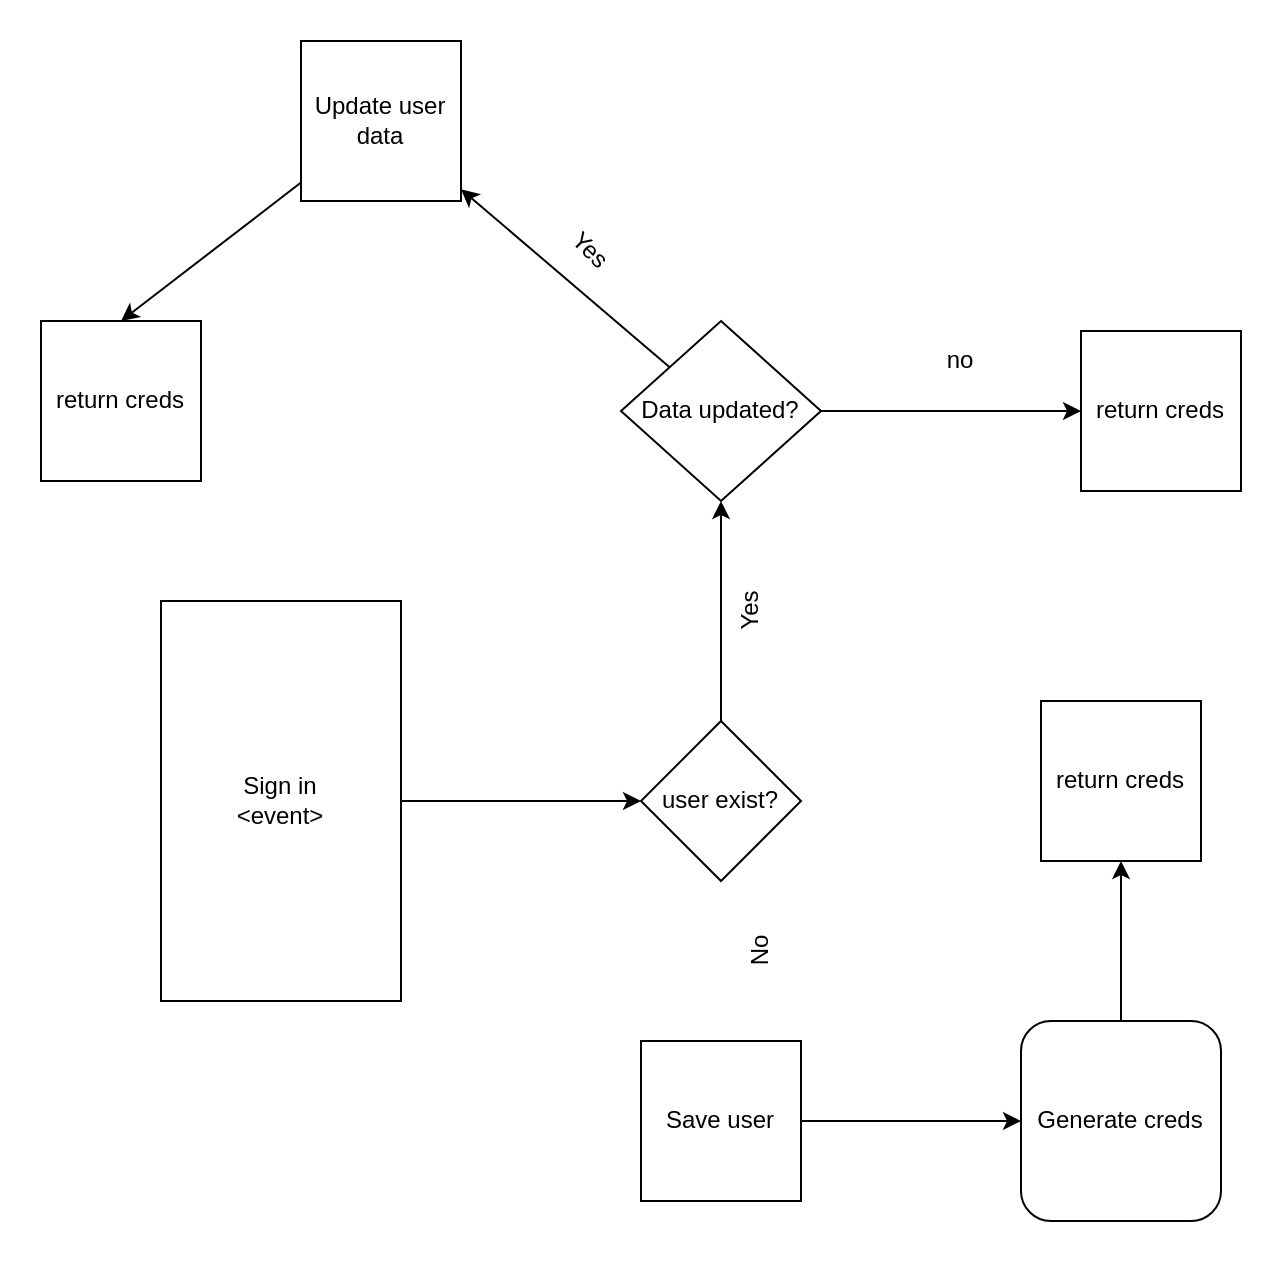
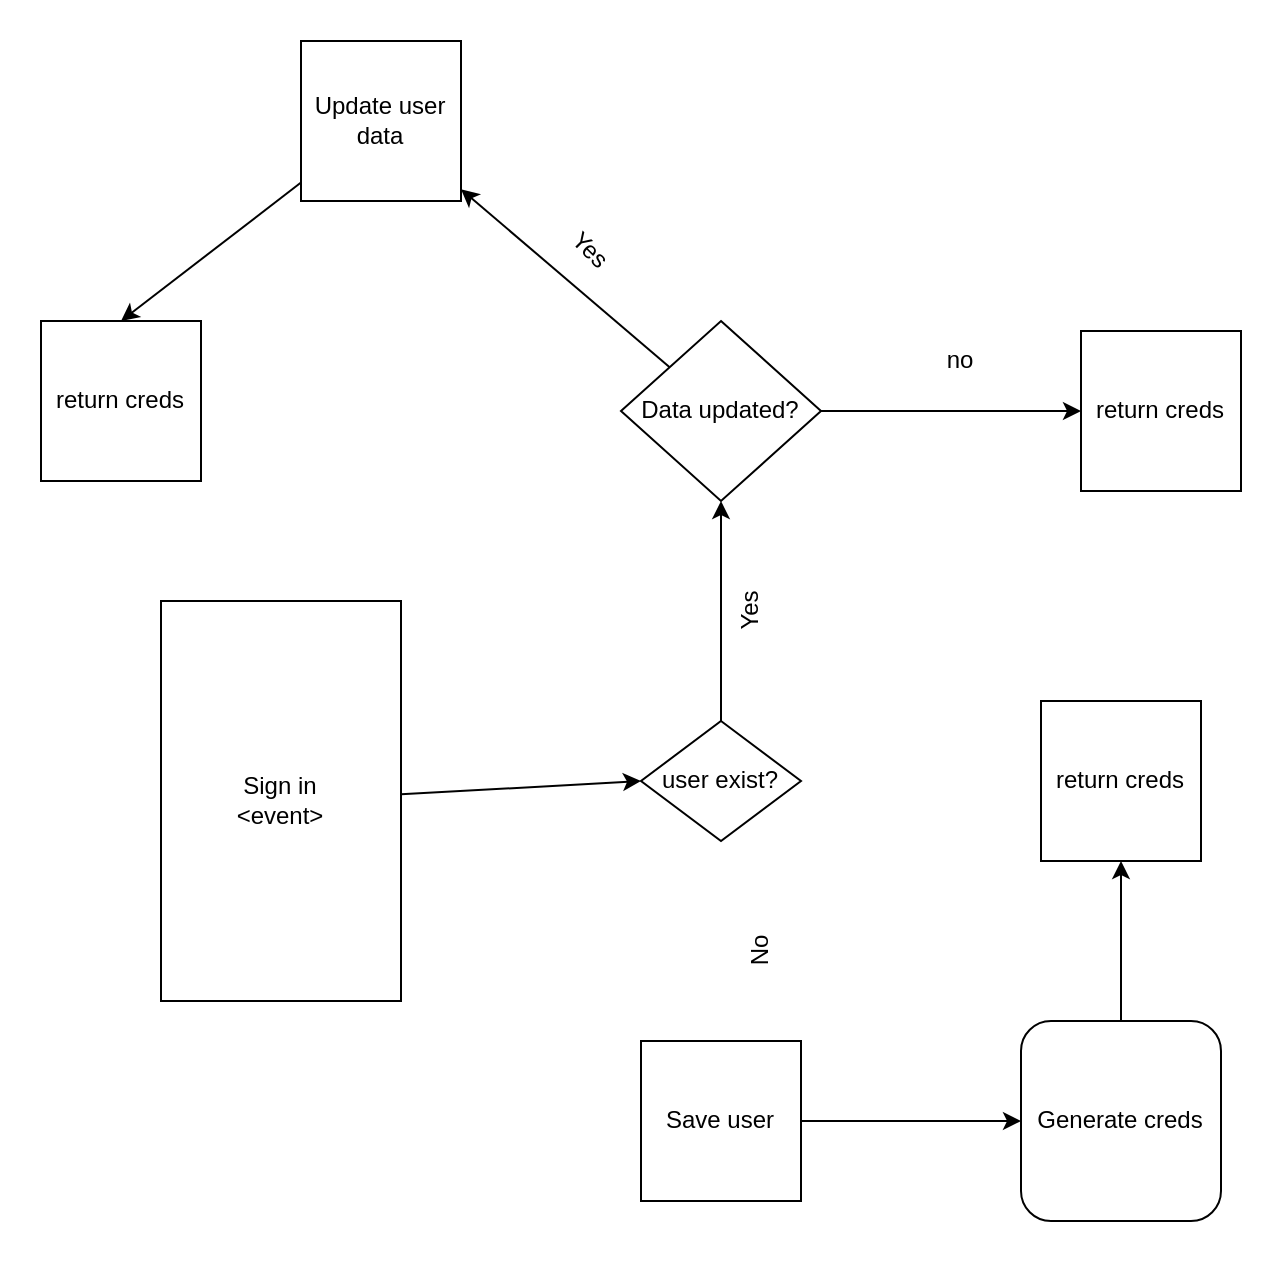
(721, 801) -> (721, 781)
